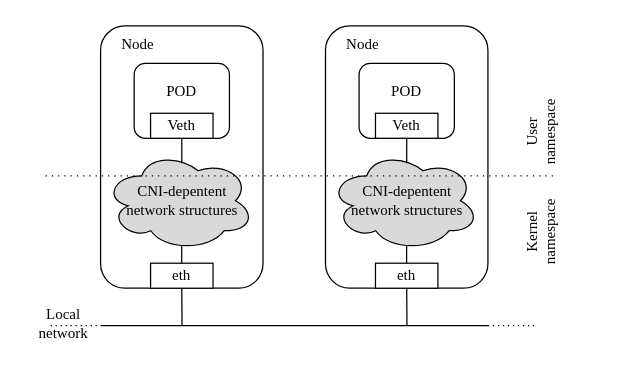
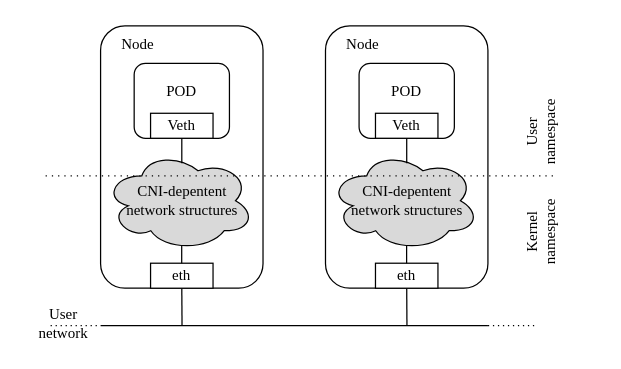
(64, 323) -> (64, 323)
